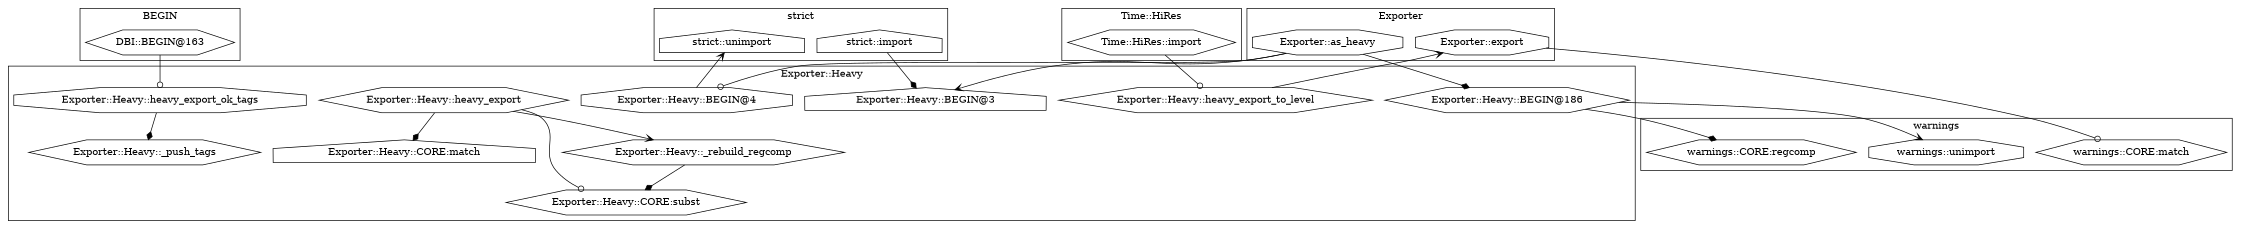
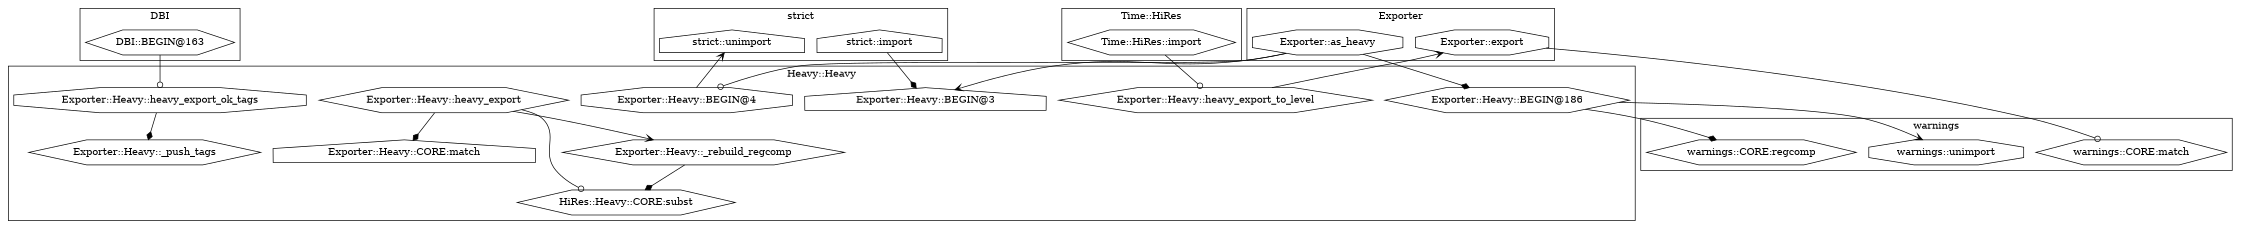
(160, 16) -> (160, 16)
(822, 74) -> (822, 74)
(626, 202) -> (626, 202)
